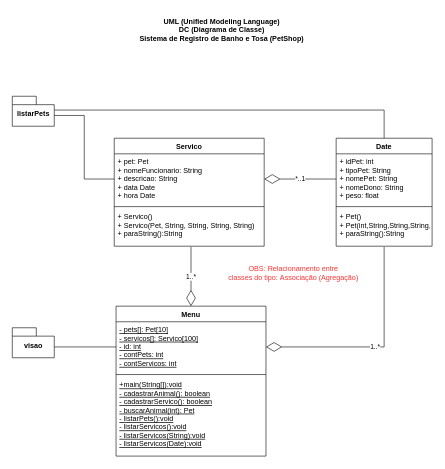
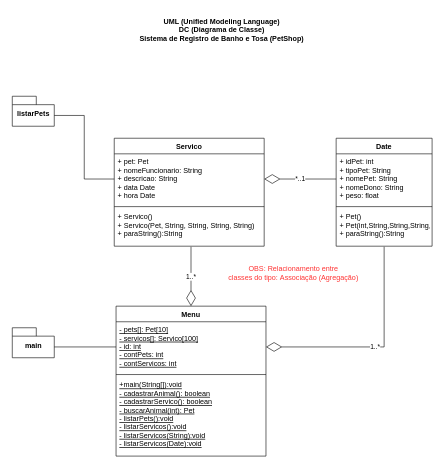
(233, 110) -> none
(34, 346) -> (34, 346)
